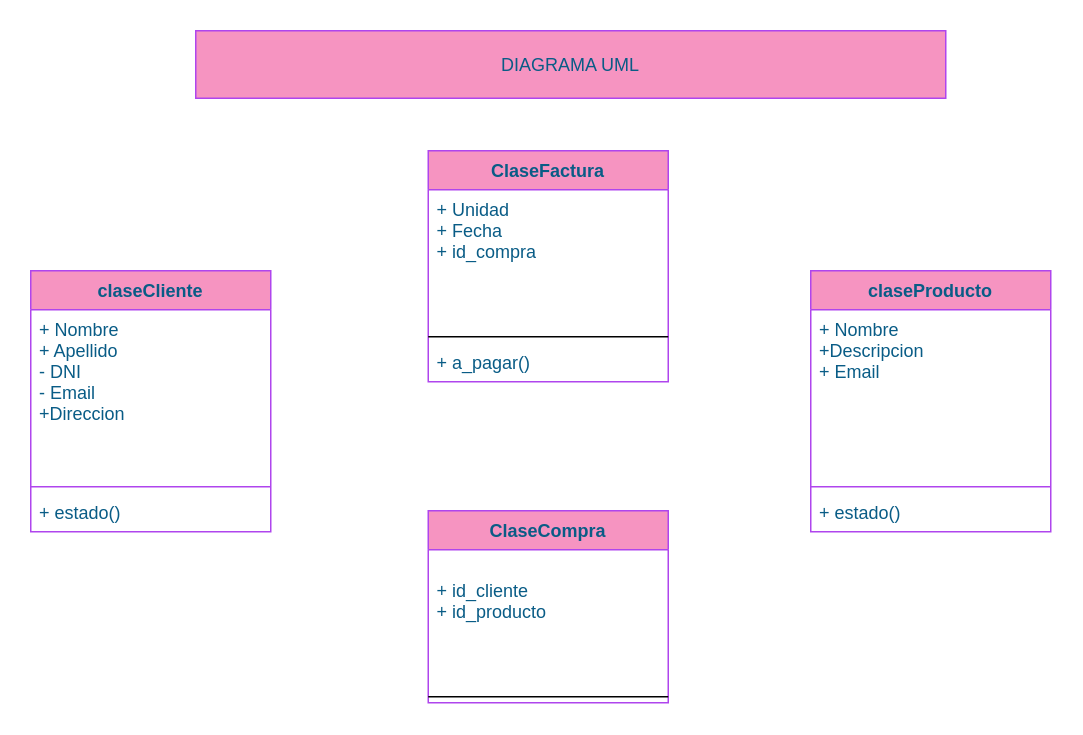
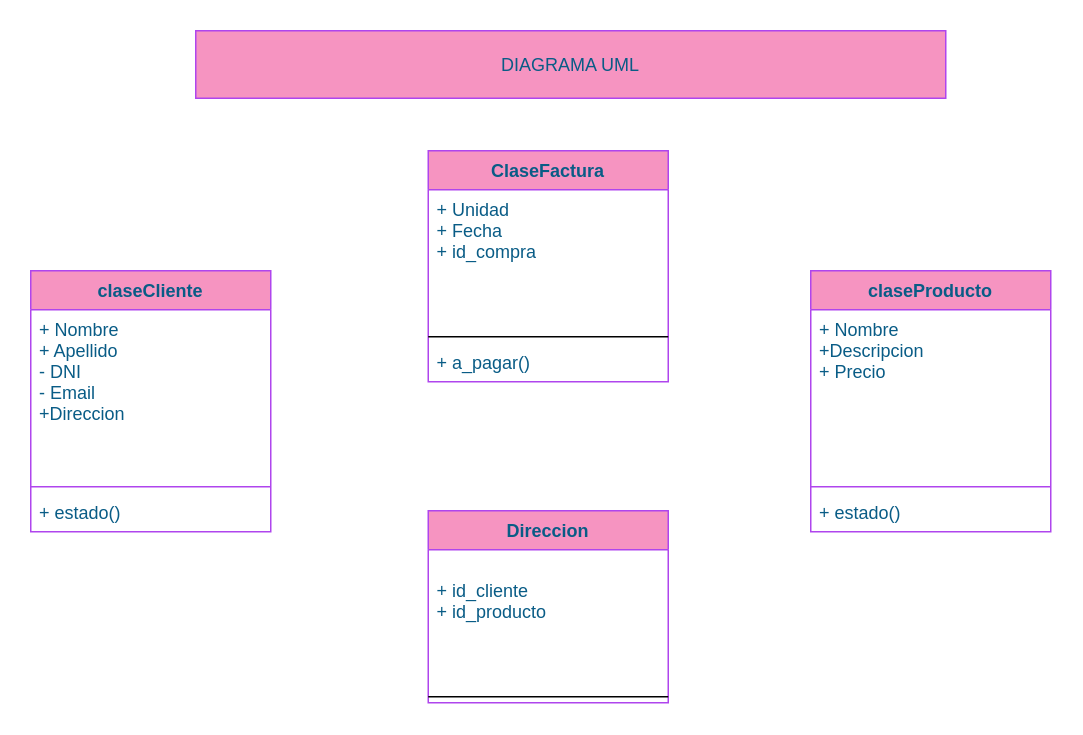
(857, 330) -> (857, 330)
(548, 531) -> (548, 531)
